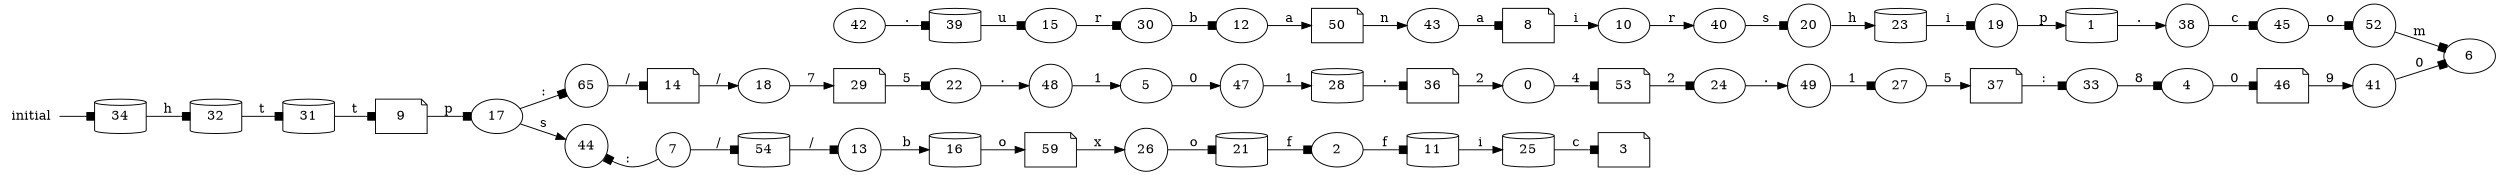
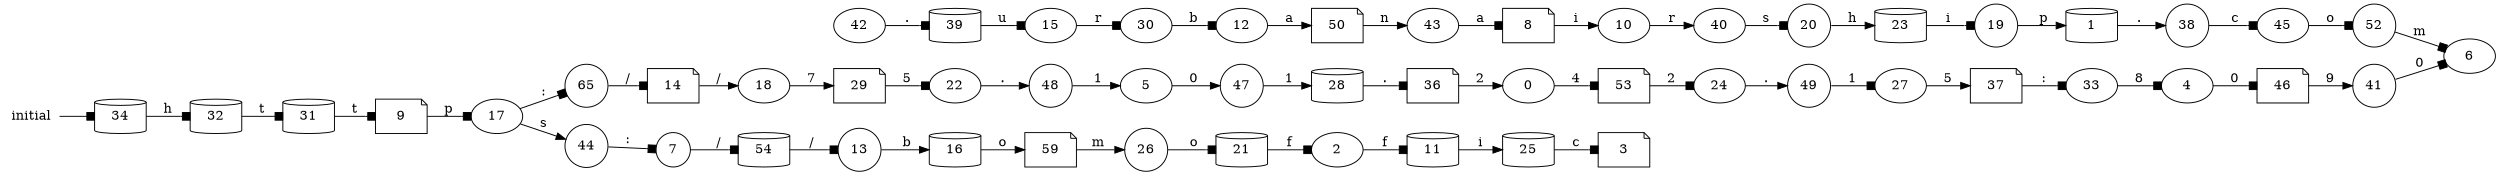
(1098, 143) -> (1098, 143)
(637, 167) -> (627, 148)
